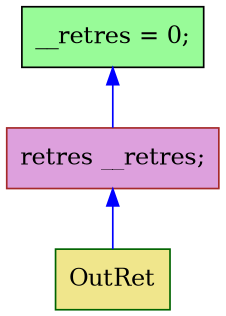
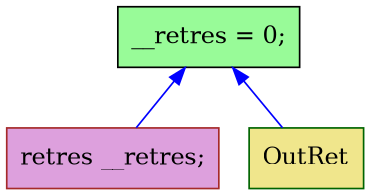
(113, 227) -> (263, 104)
